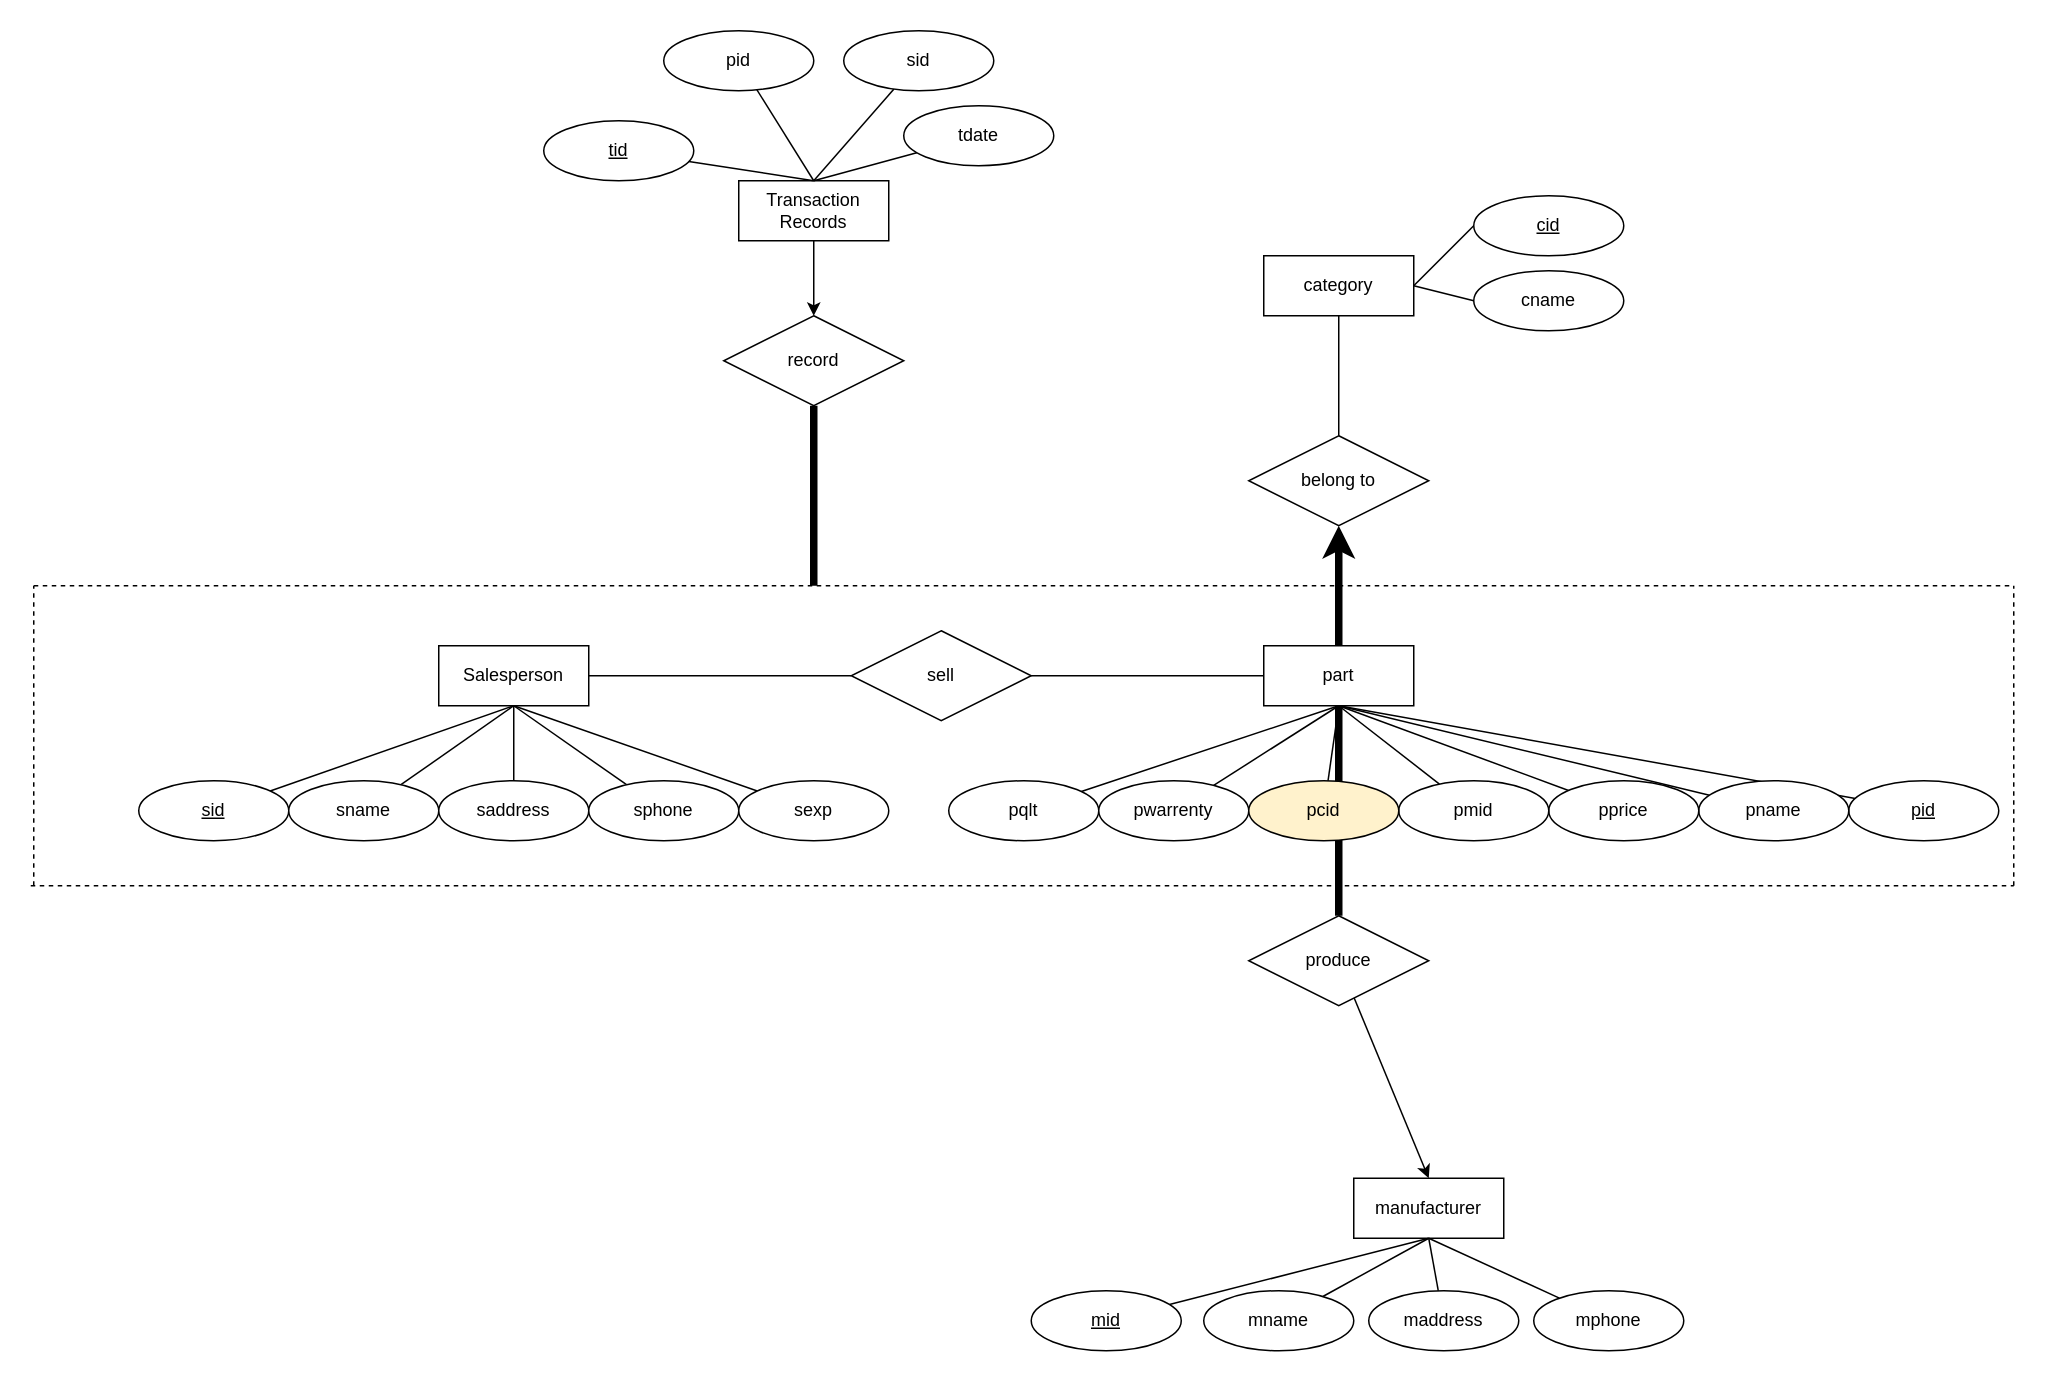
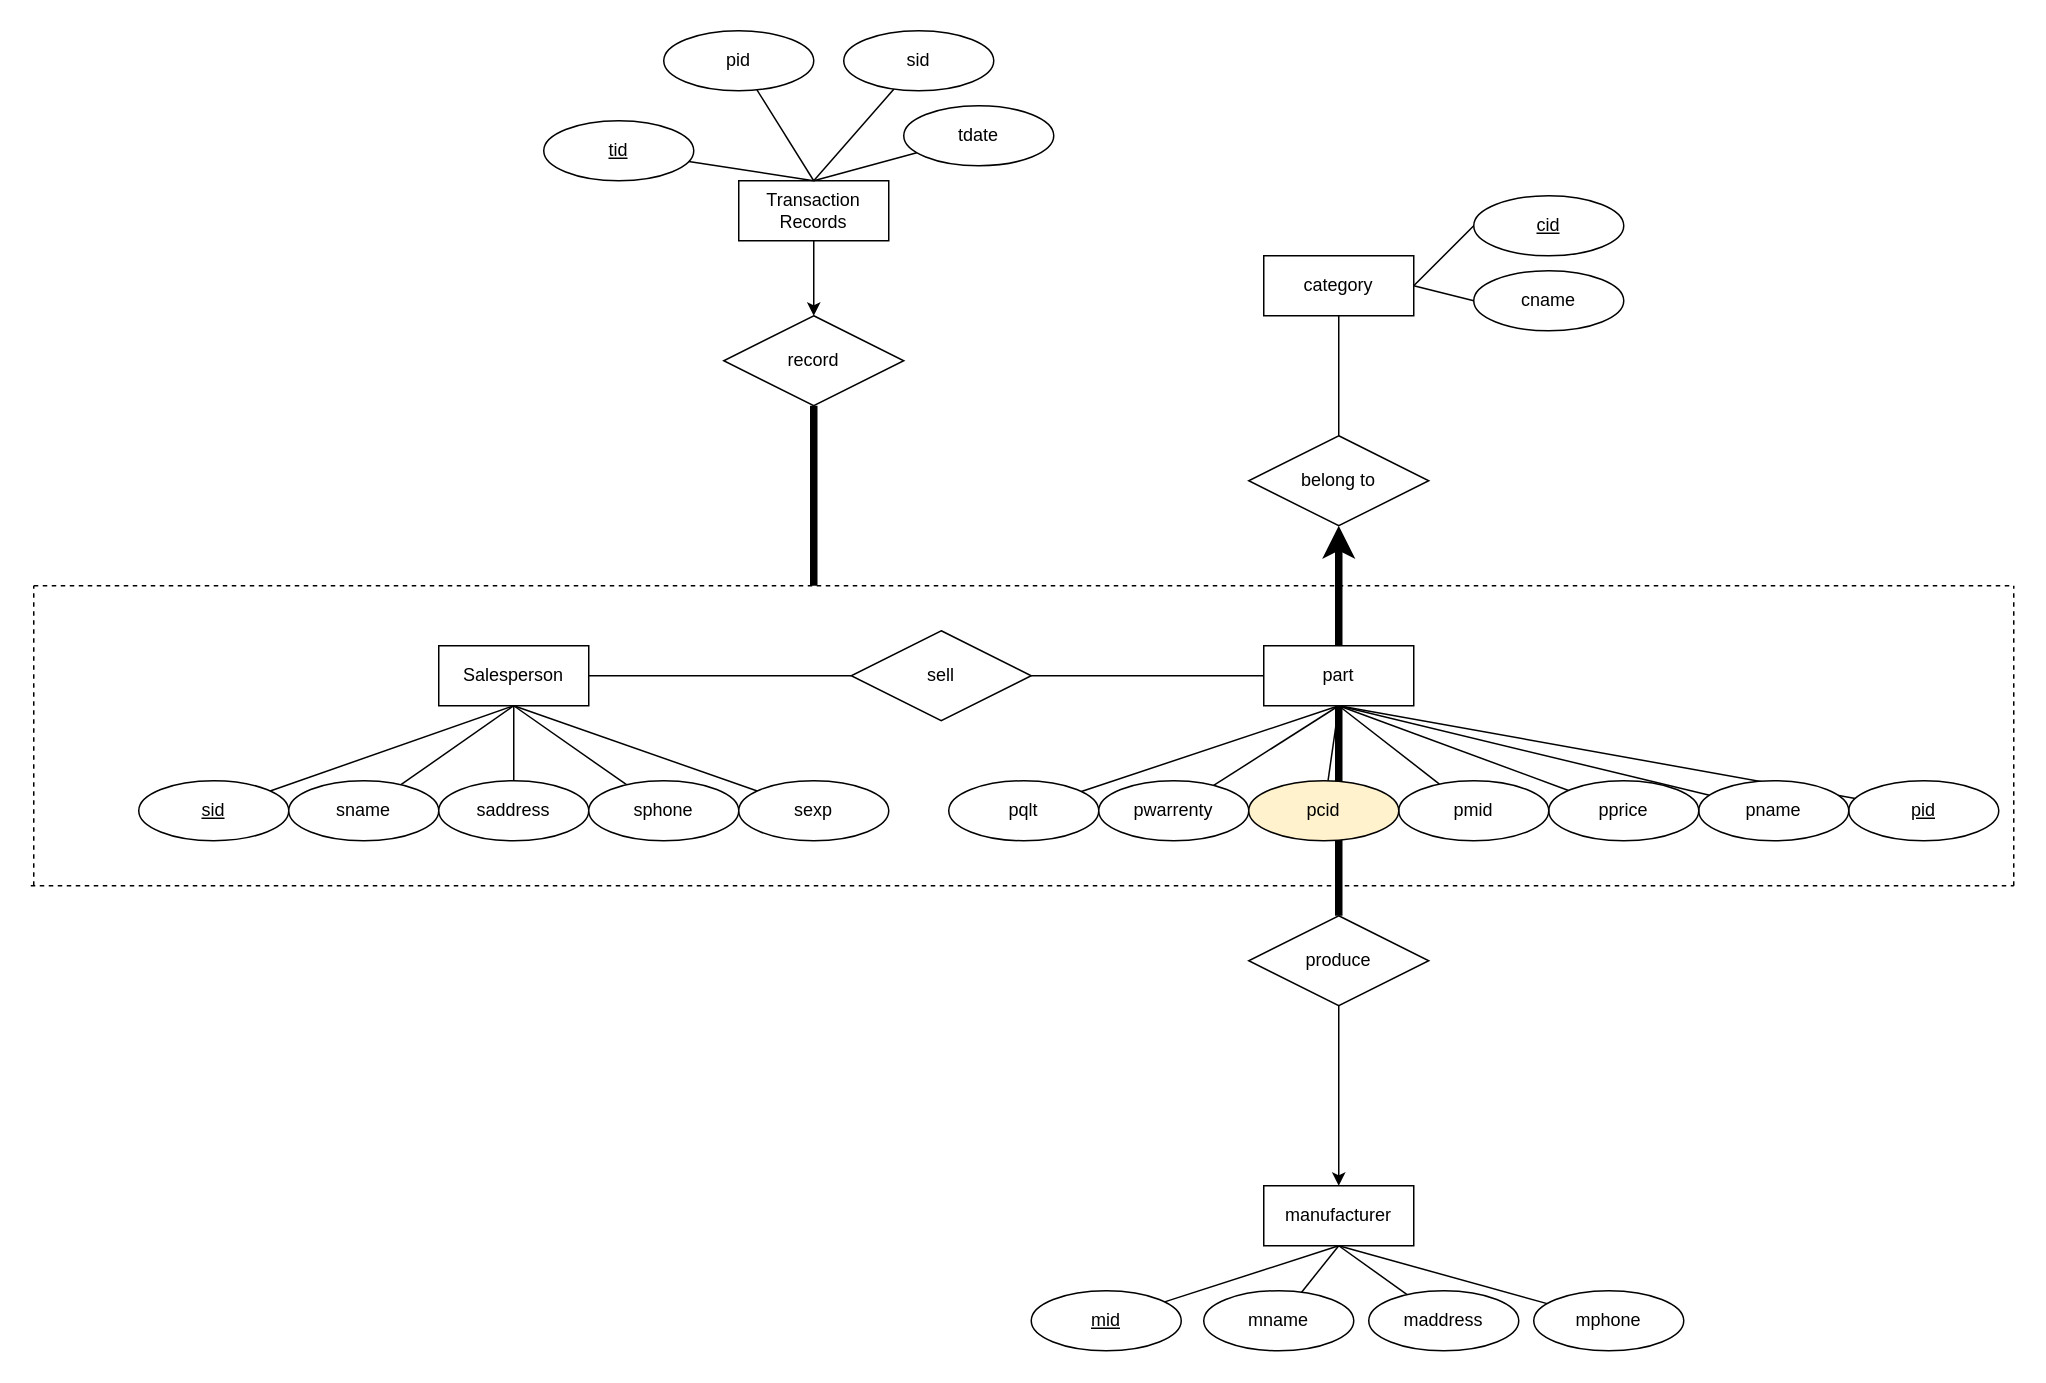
(1429, 1208) -> (1339, 1216)
